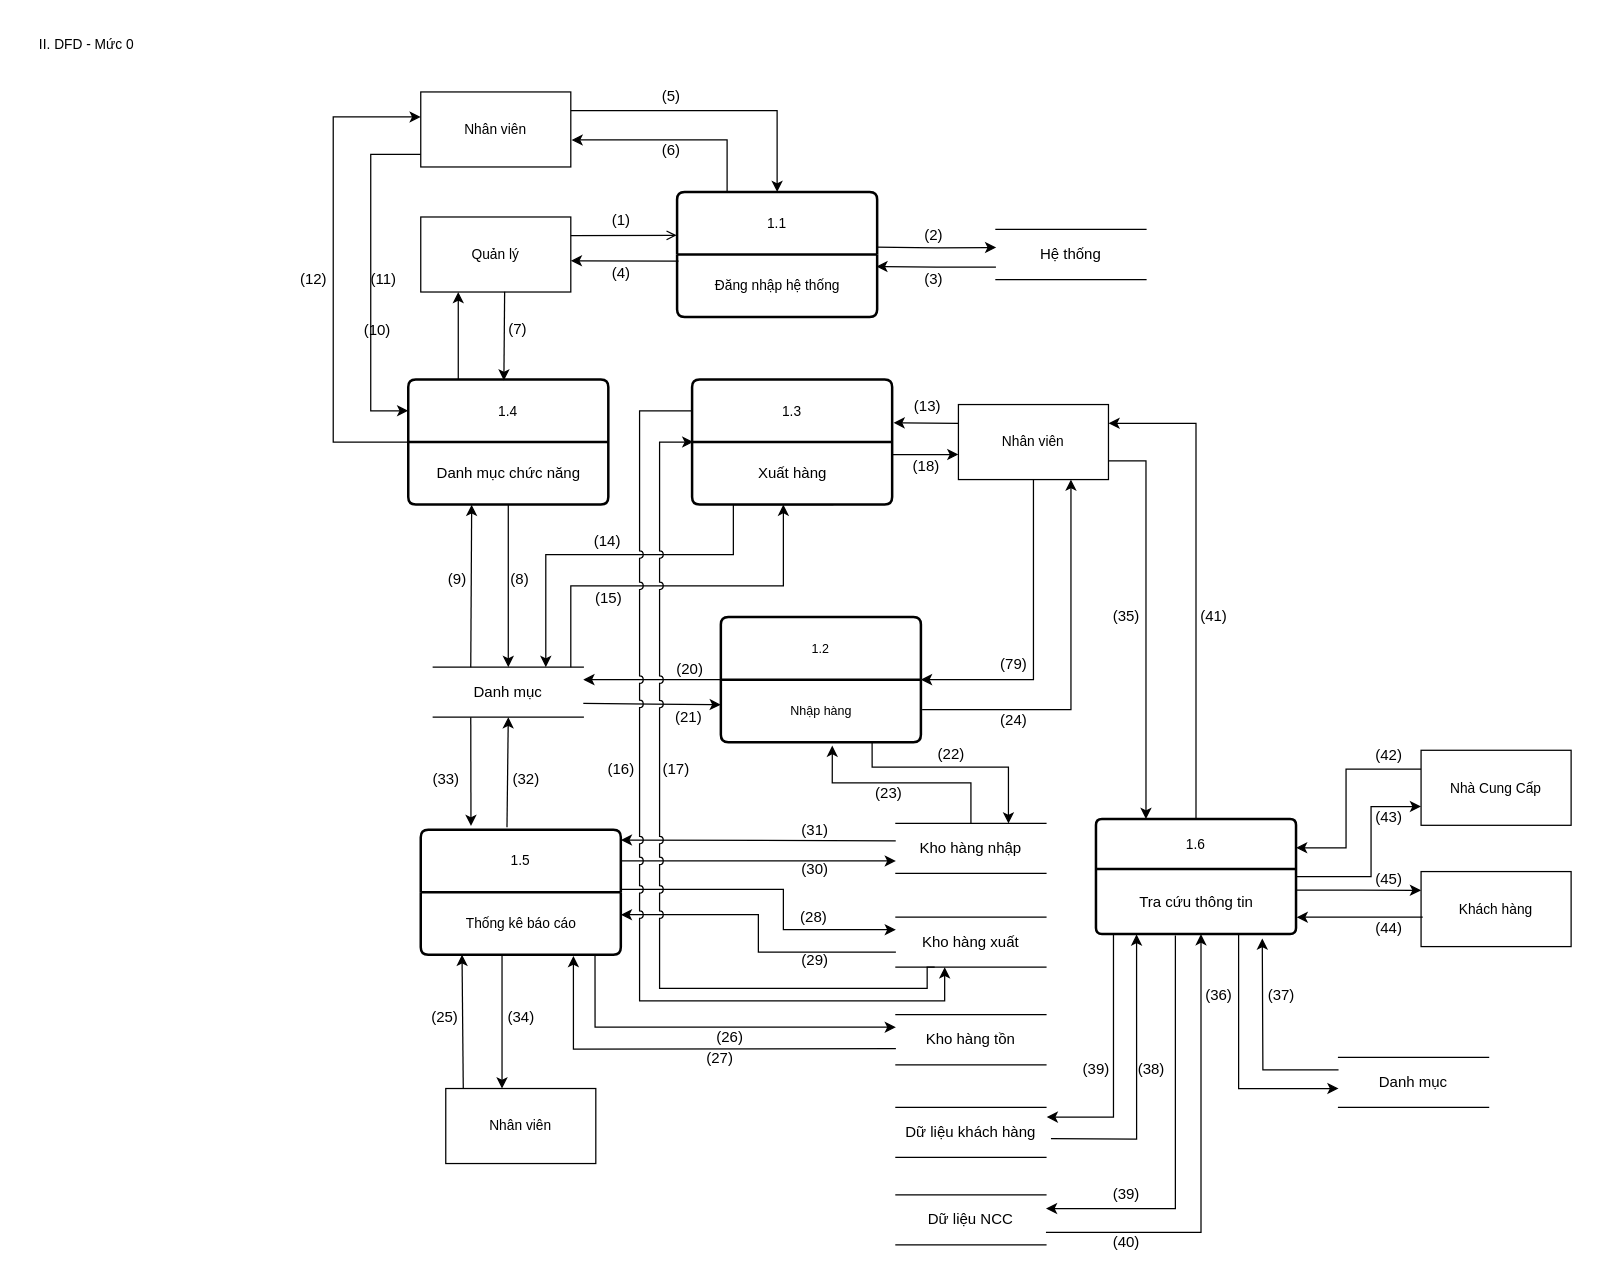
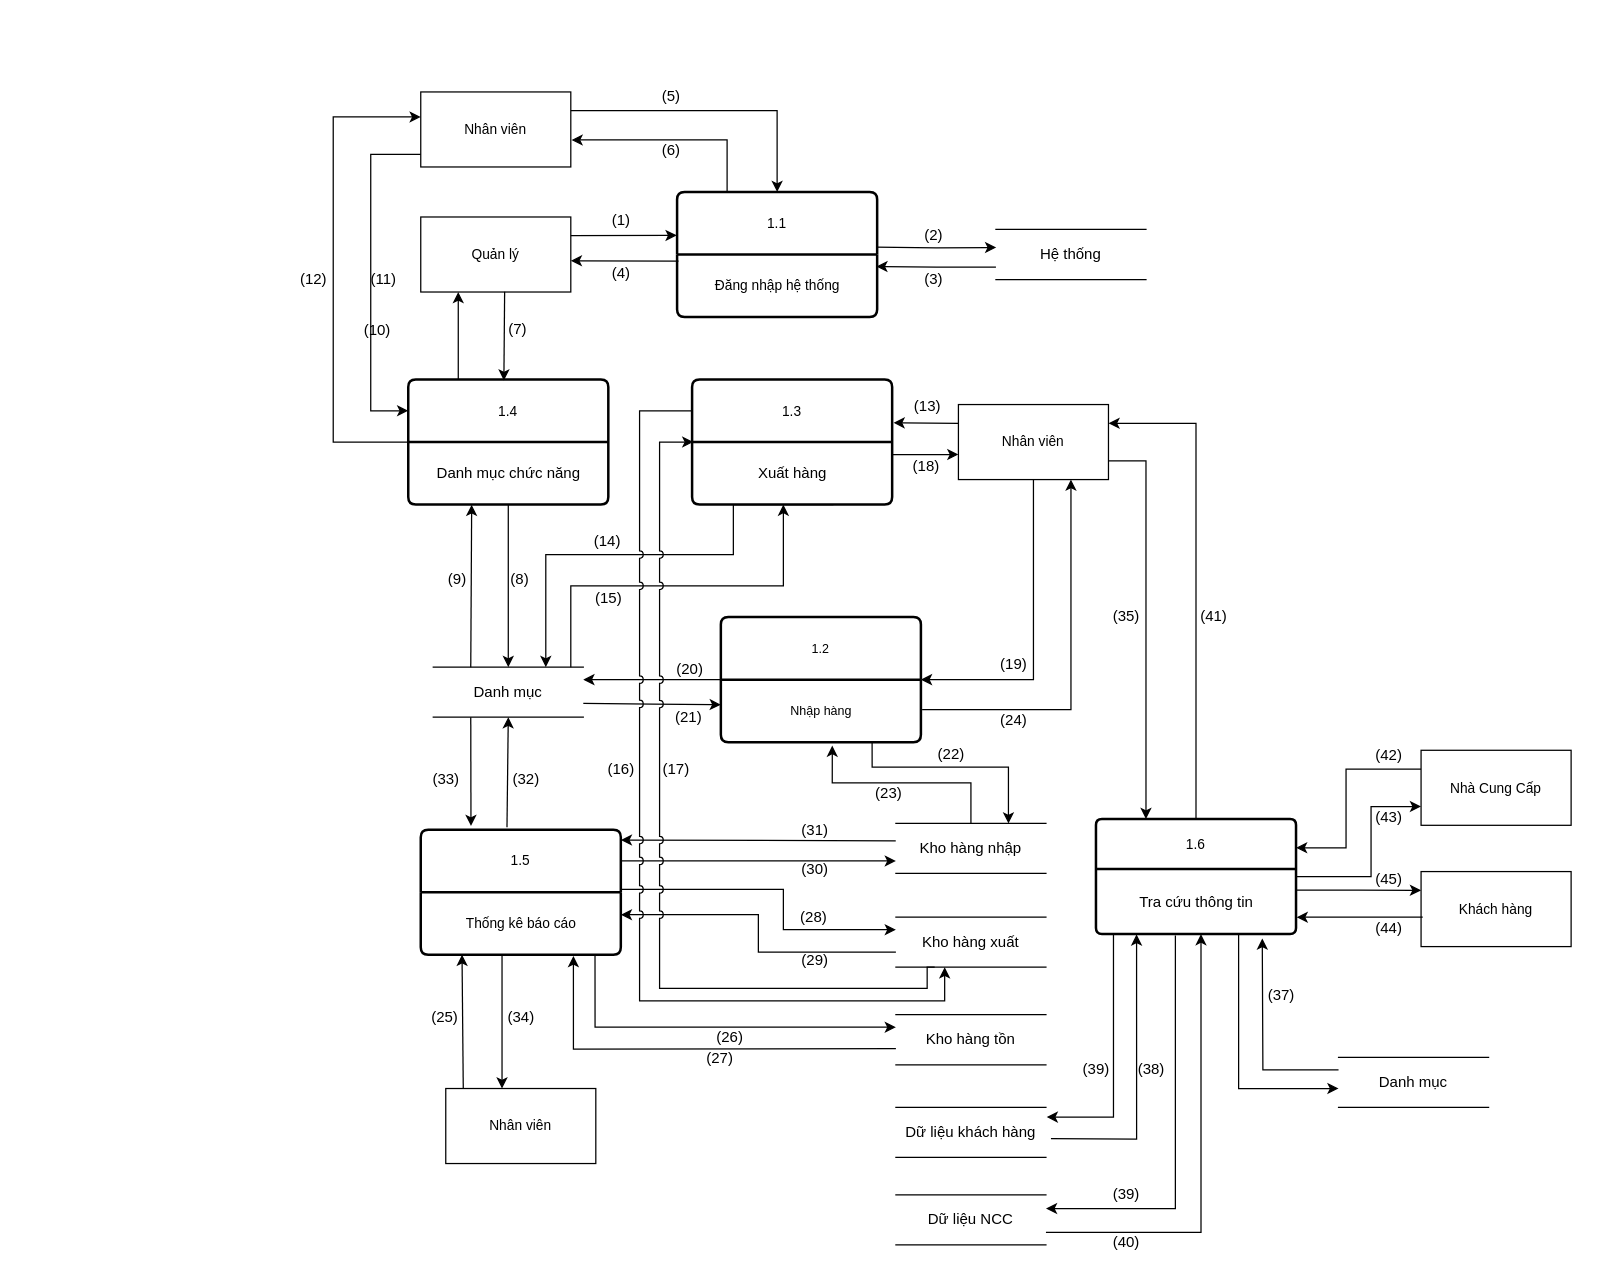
(88, 44) -> none
(669, 235) -> (666, 235)
(1014, 664) -> (1014, 664)
(1218, 996) -> none
